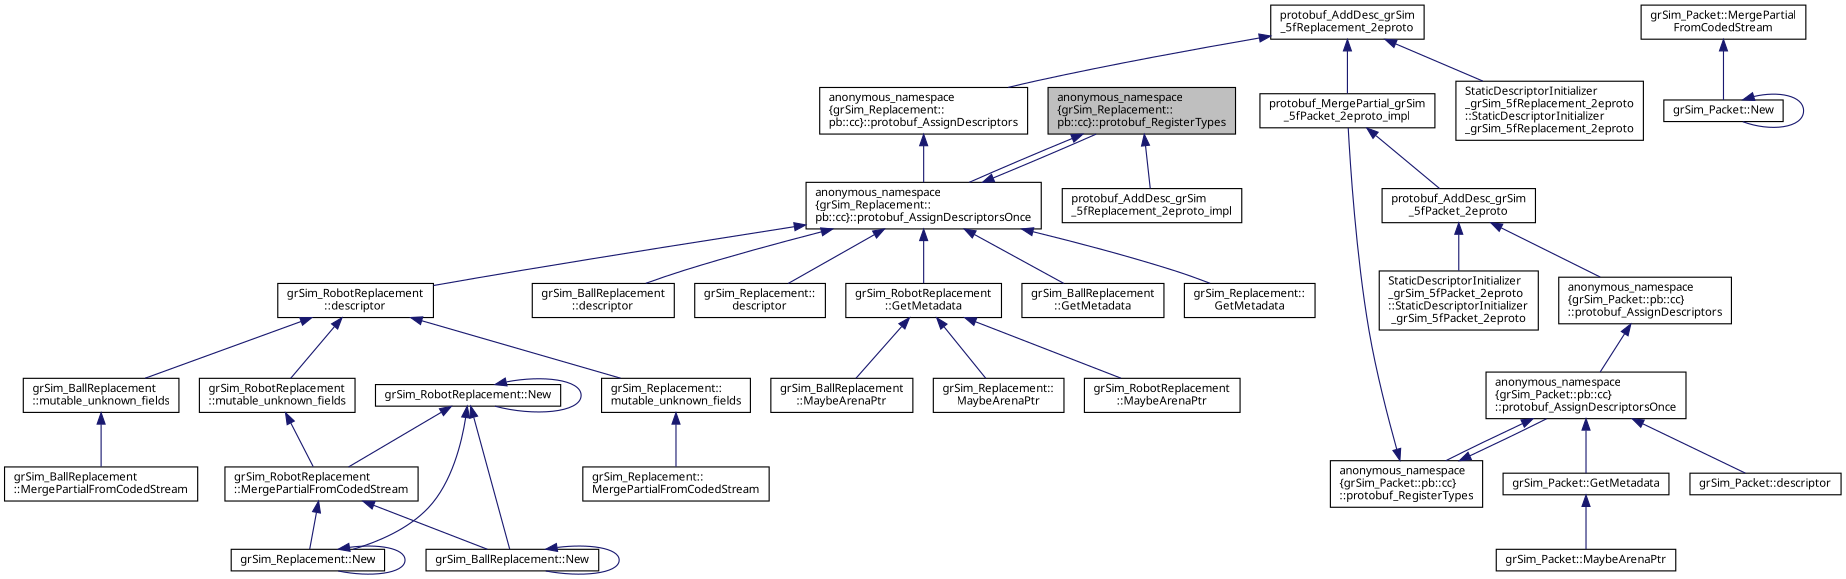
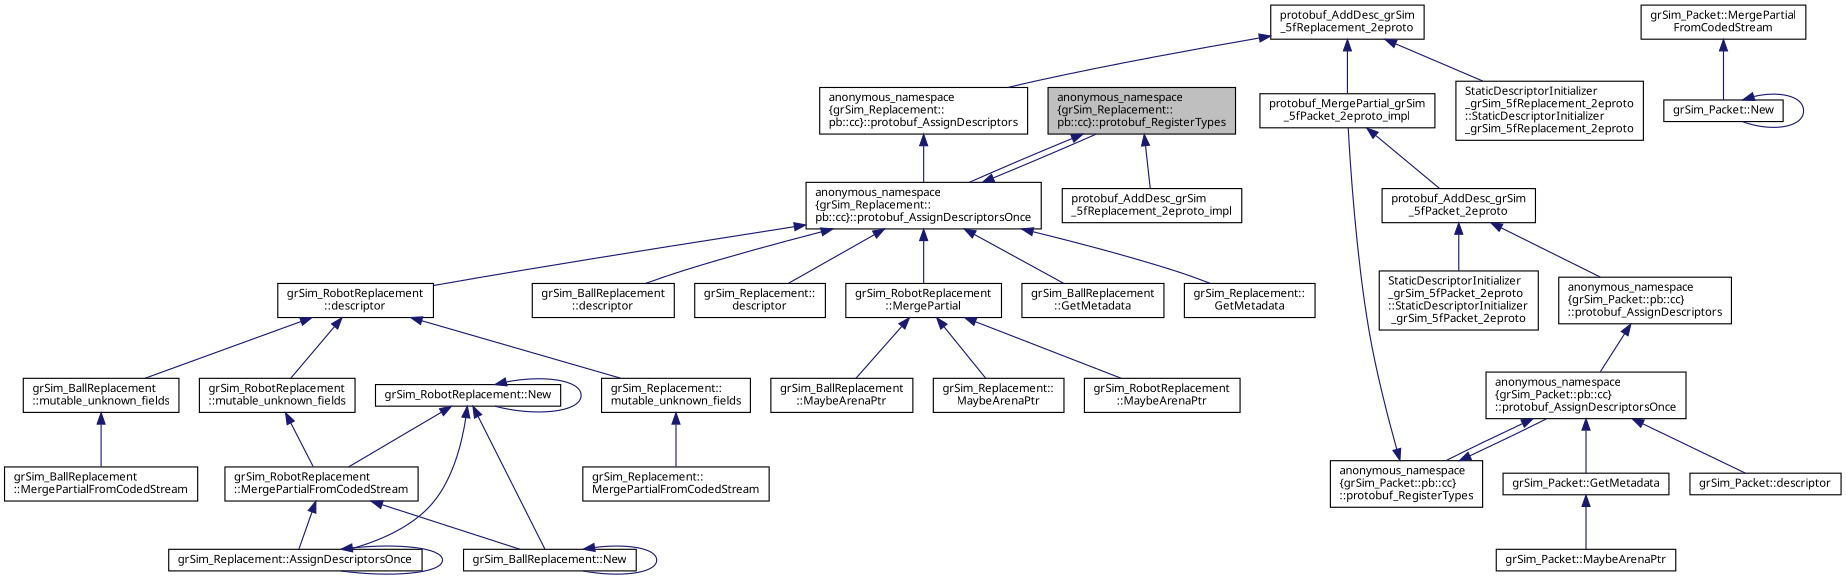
(924, 301) -> (924, 301)
(308, 560) -> (295, 560)
